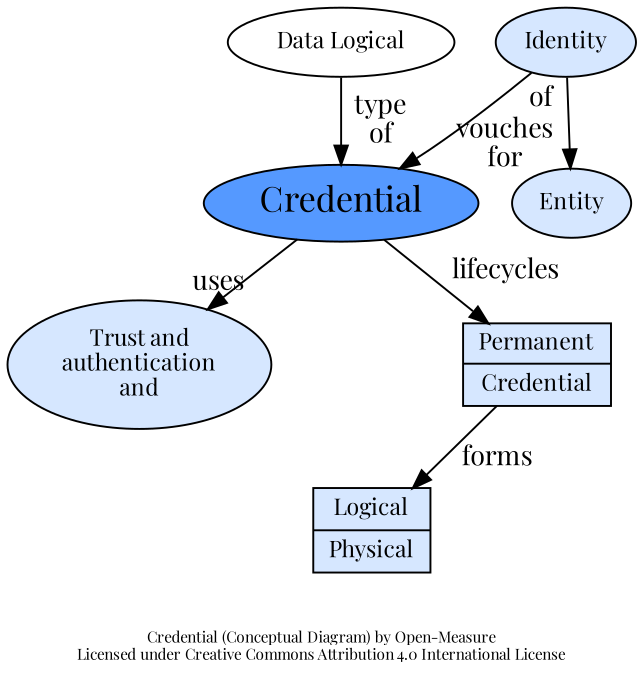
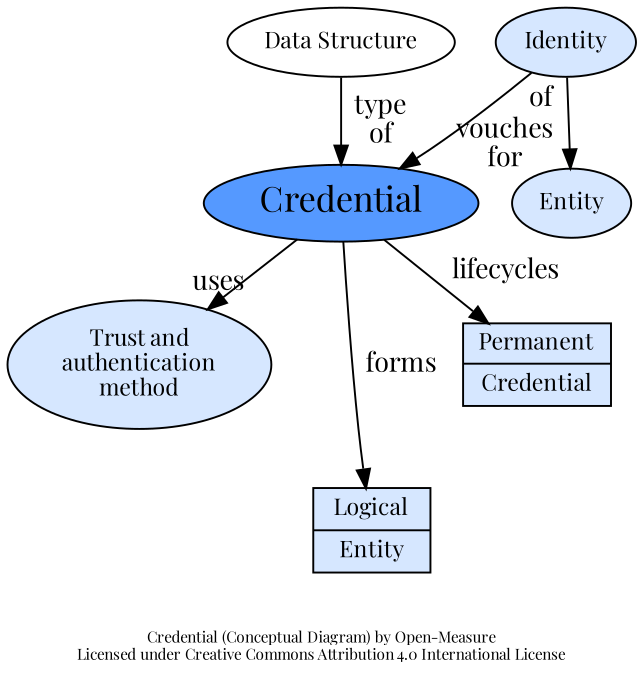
(341, 42) -> (341, 42)
(139, 365) -> (139, 365)
(462, 440) -> (352, 355)
(372, 550) -> (372, 550)
